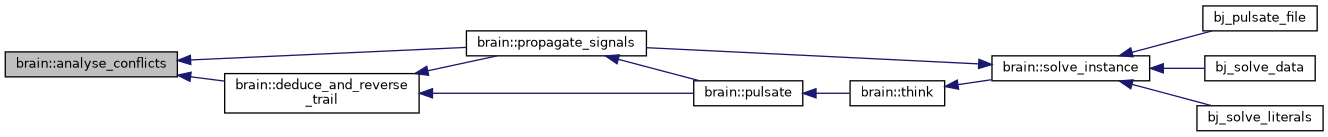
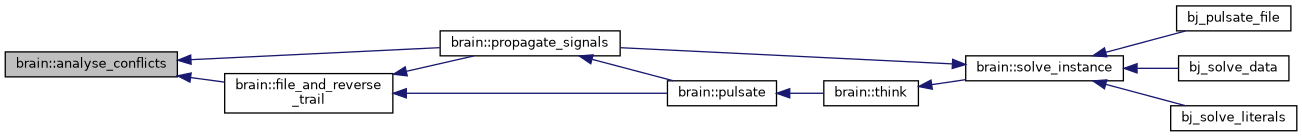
(322, 93) -> (309, 93)
